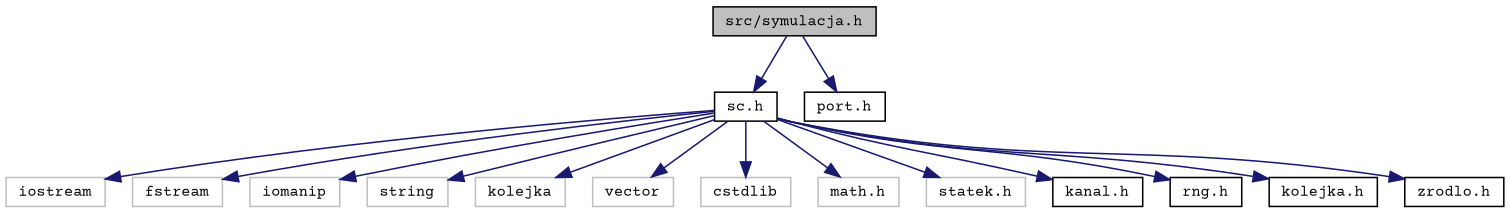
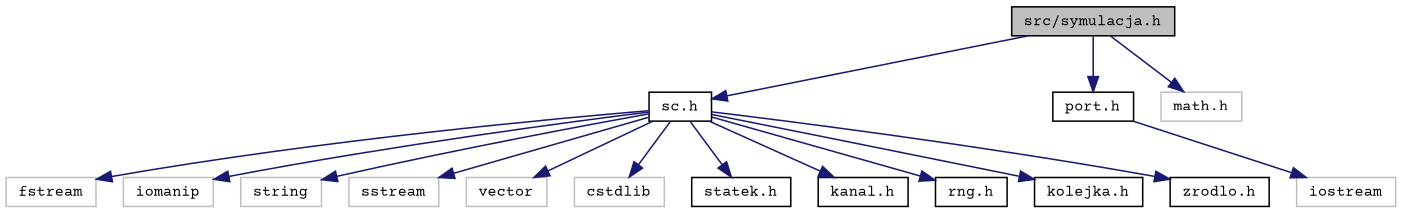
(417, 138) -> (1212, 147)
(796, 145) -> (1141, 59)
(520, 192) -> (394, 192)
(976, 192) -> (741, 192)
